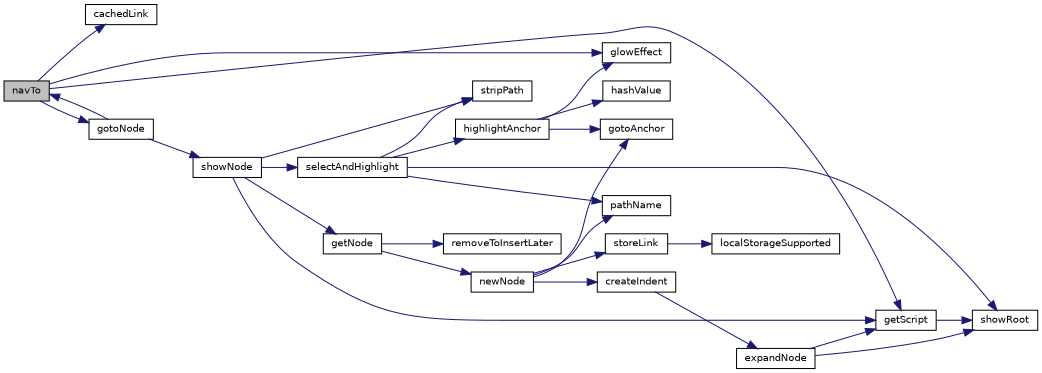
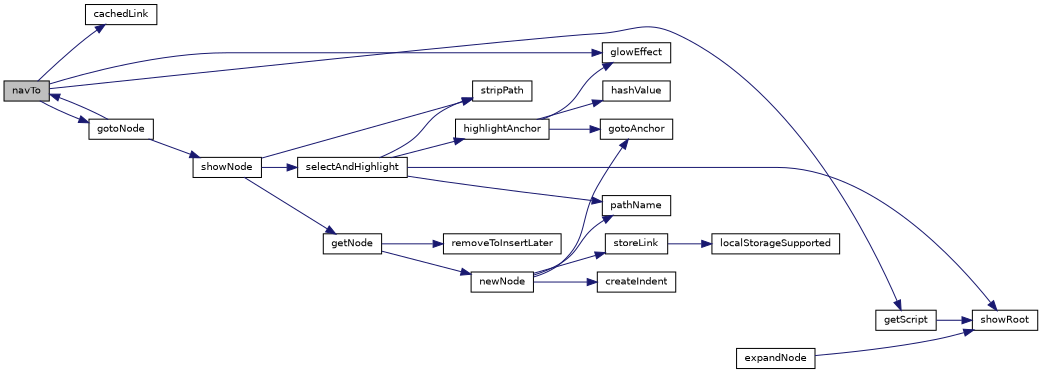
(695, 314) -> none
(521, 320) -> none
(838, 340) -> none
